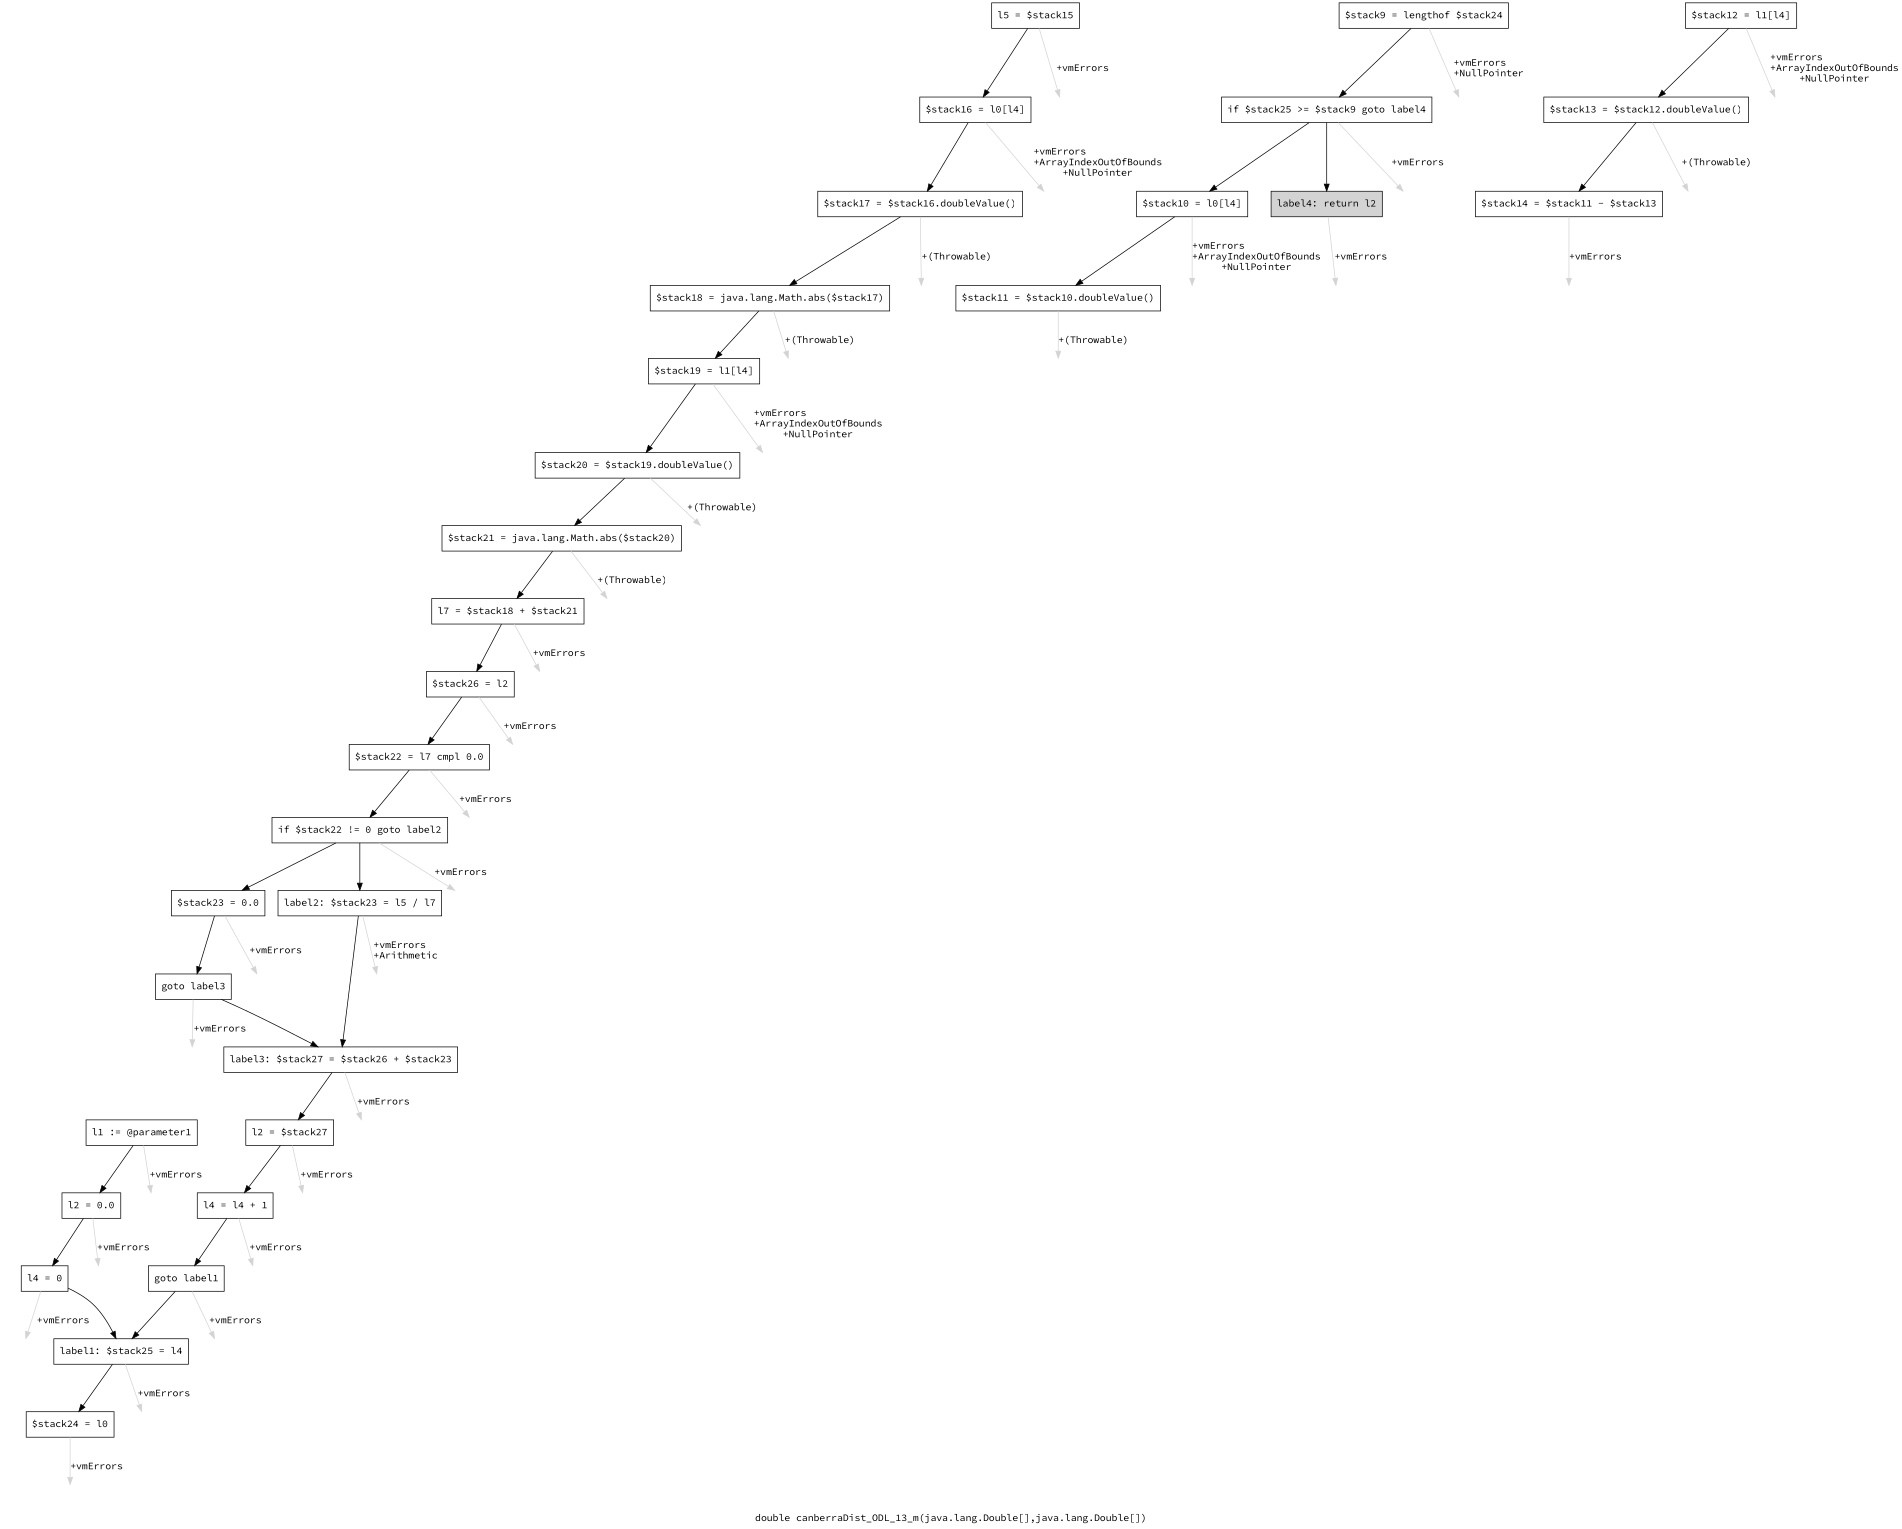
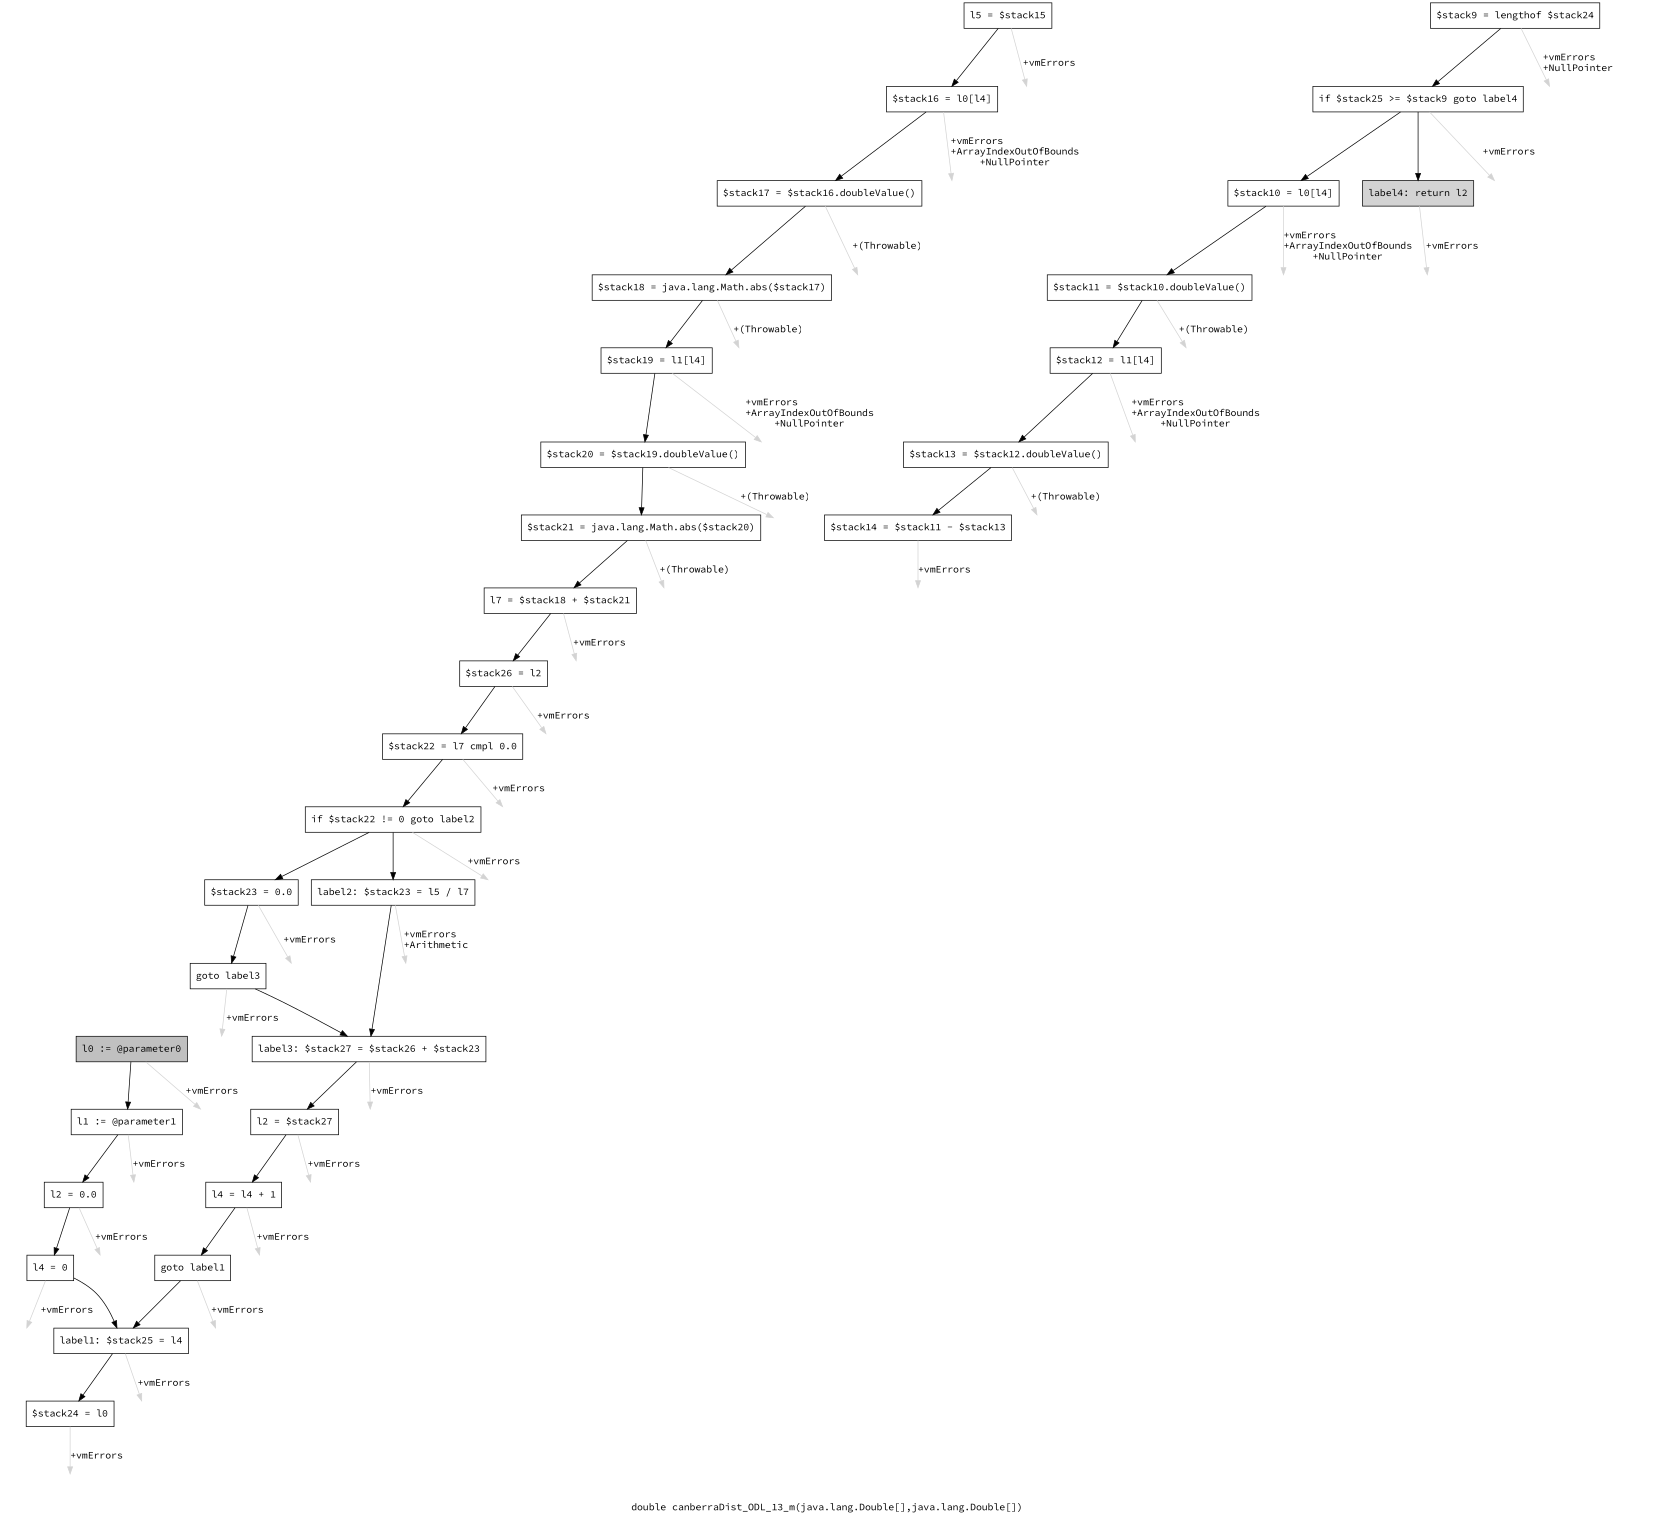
none -> (1130, 321)
none -> (132, 1049)
